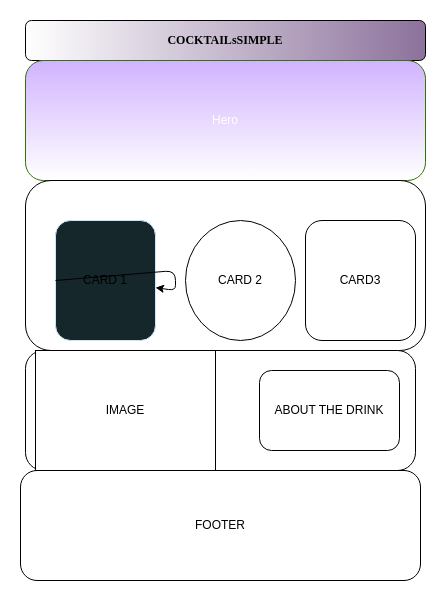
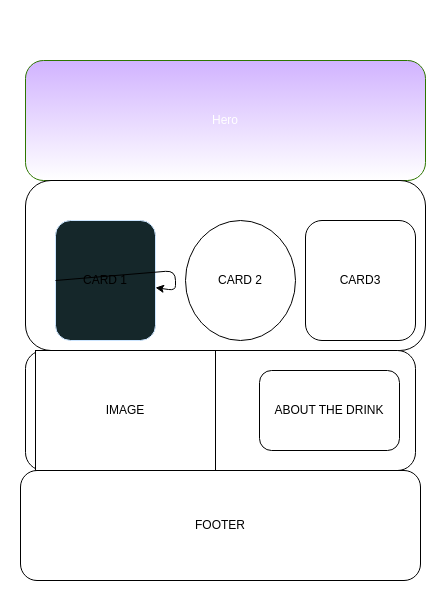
(226, 41) -> none
